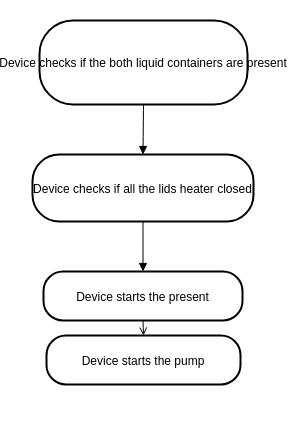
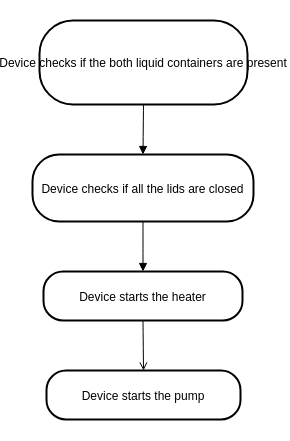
(143, 189) -> (143, 189)
(143, 297) -> (143, 297)
(144, 360) -> (144, 395)
